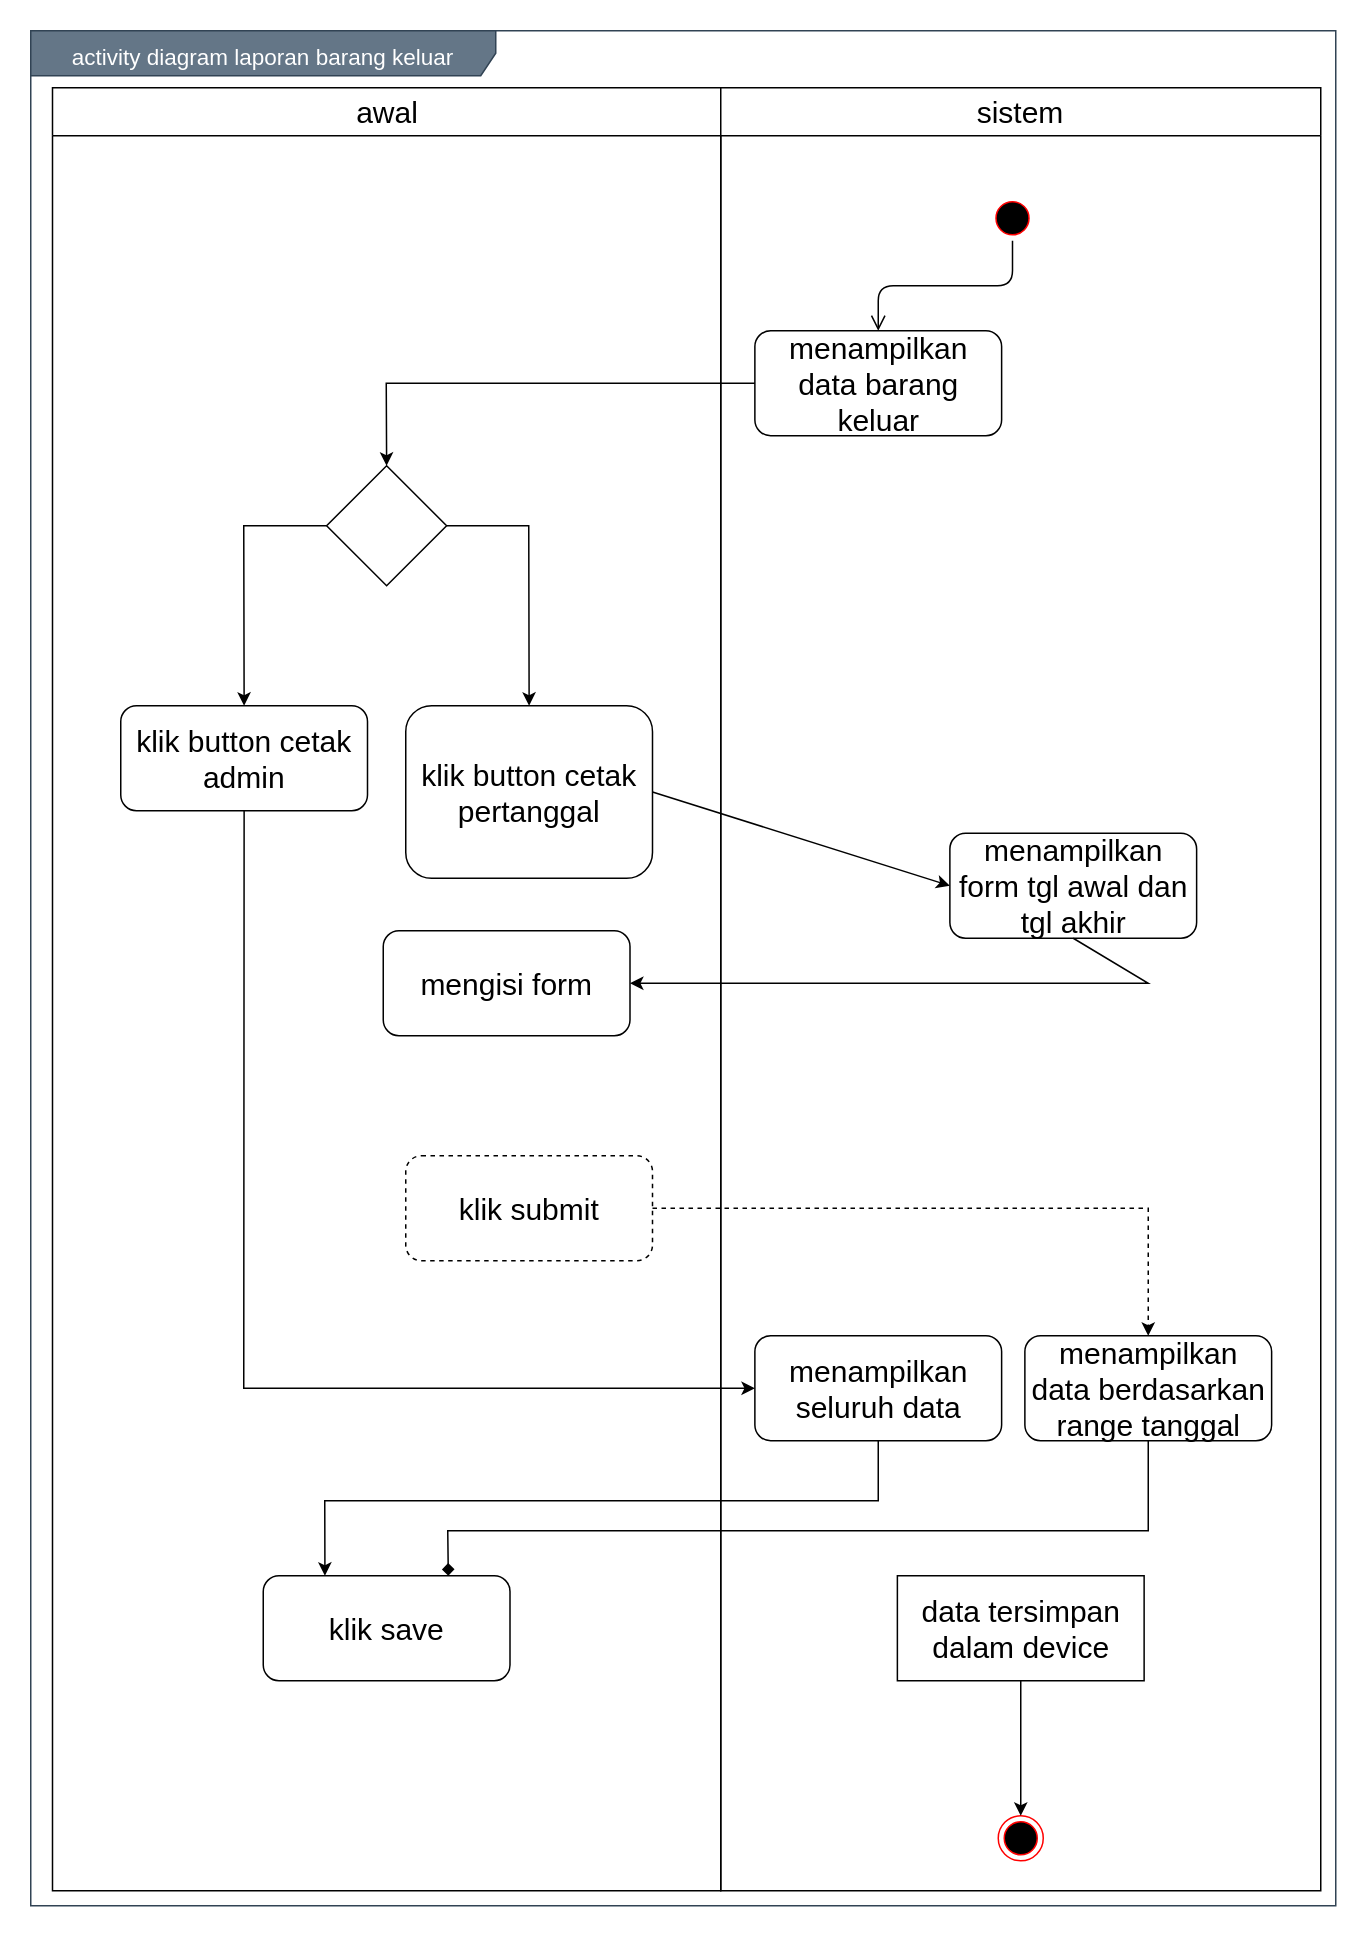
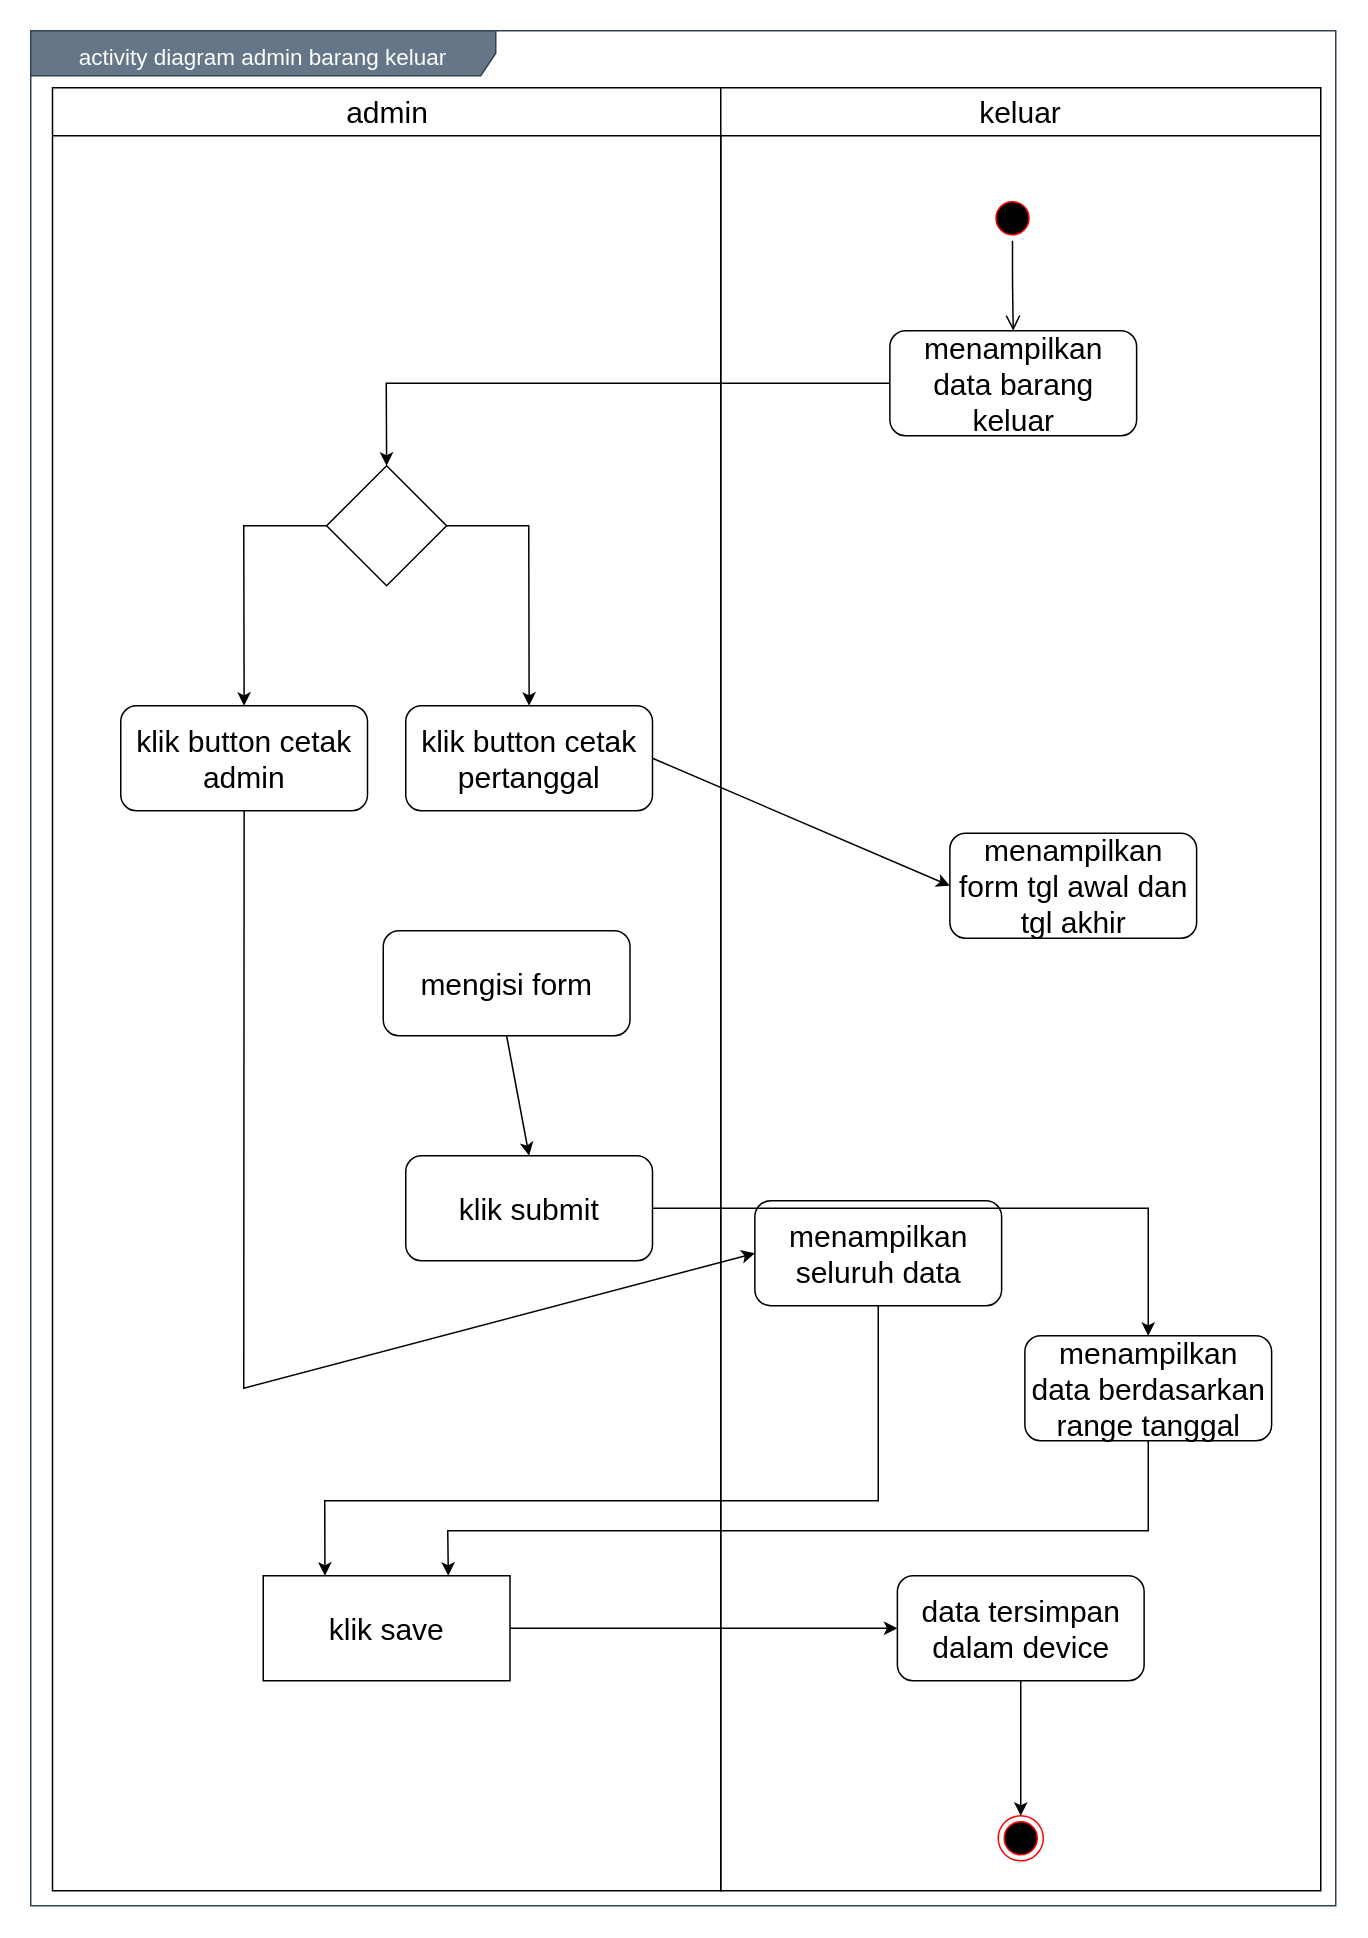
(263, 53) -> (263, 53)
(388, 112) -> (388, 112)
(1021, 112) -> (1021, 112)
(878, 383) -> (1013, 383)
(529, 792) -> (529, 758)
(938, 983) -> none
none -> (517, 1091)
(529, 1208) -> (529, 1208)
(958, 1208) -> (958, 1208)
(878, 1388) -> (878, 1253)
(448, 1563) -> (448, 1564)
(387, 1628) -> (387, 1628)
none -> (698, 1628)
(1021, 1628) -> (1021, 1628)
